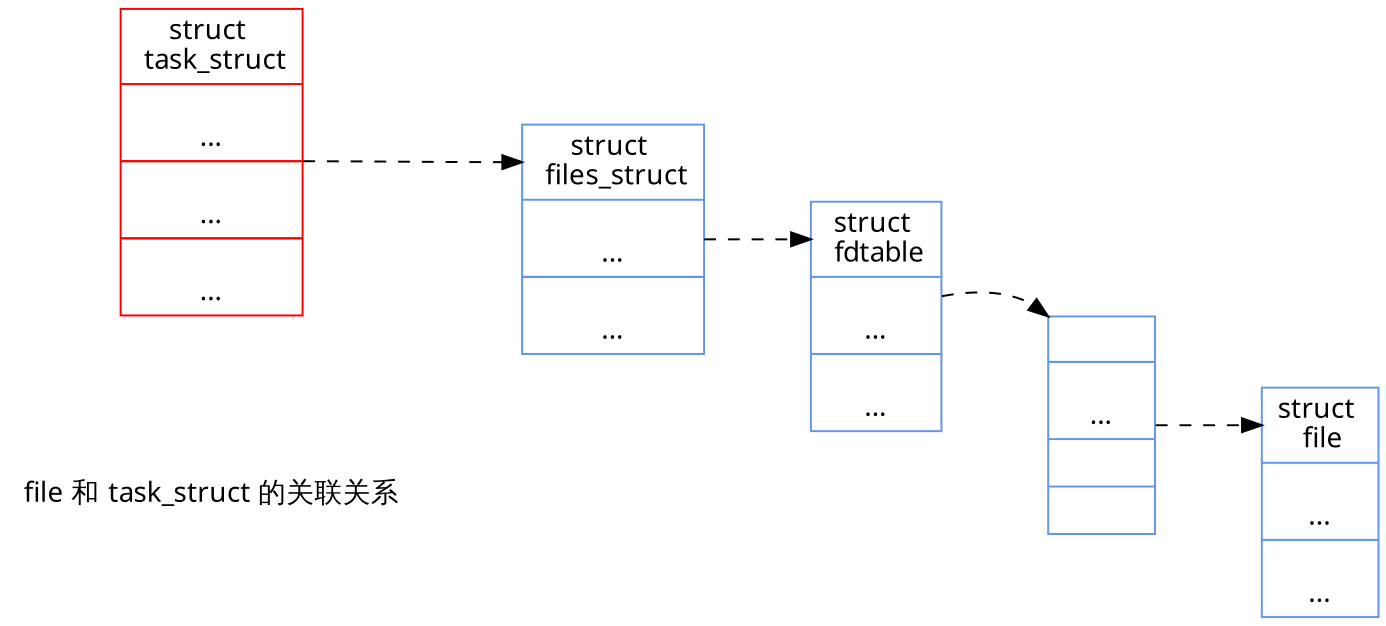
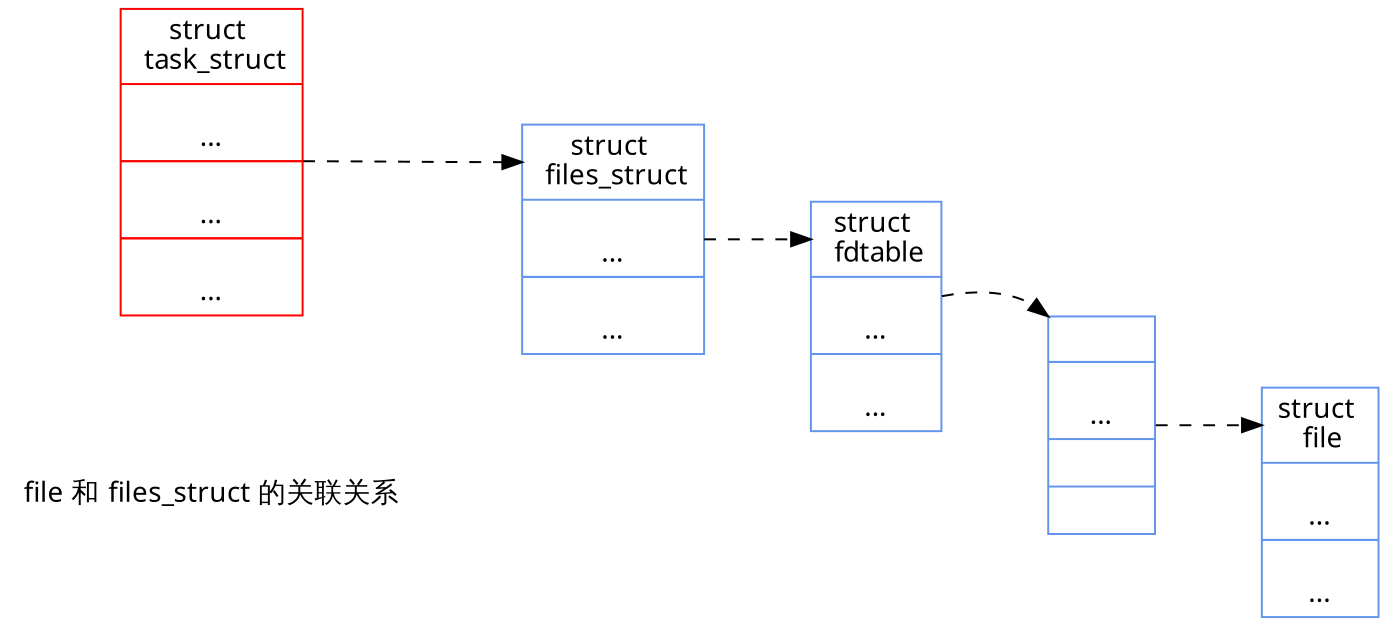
(212, 494) -> (212, 494)
